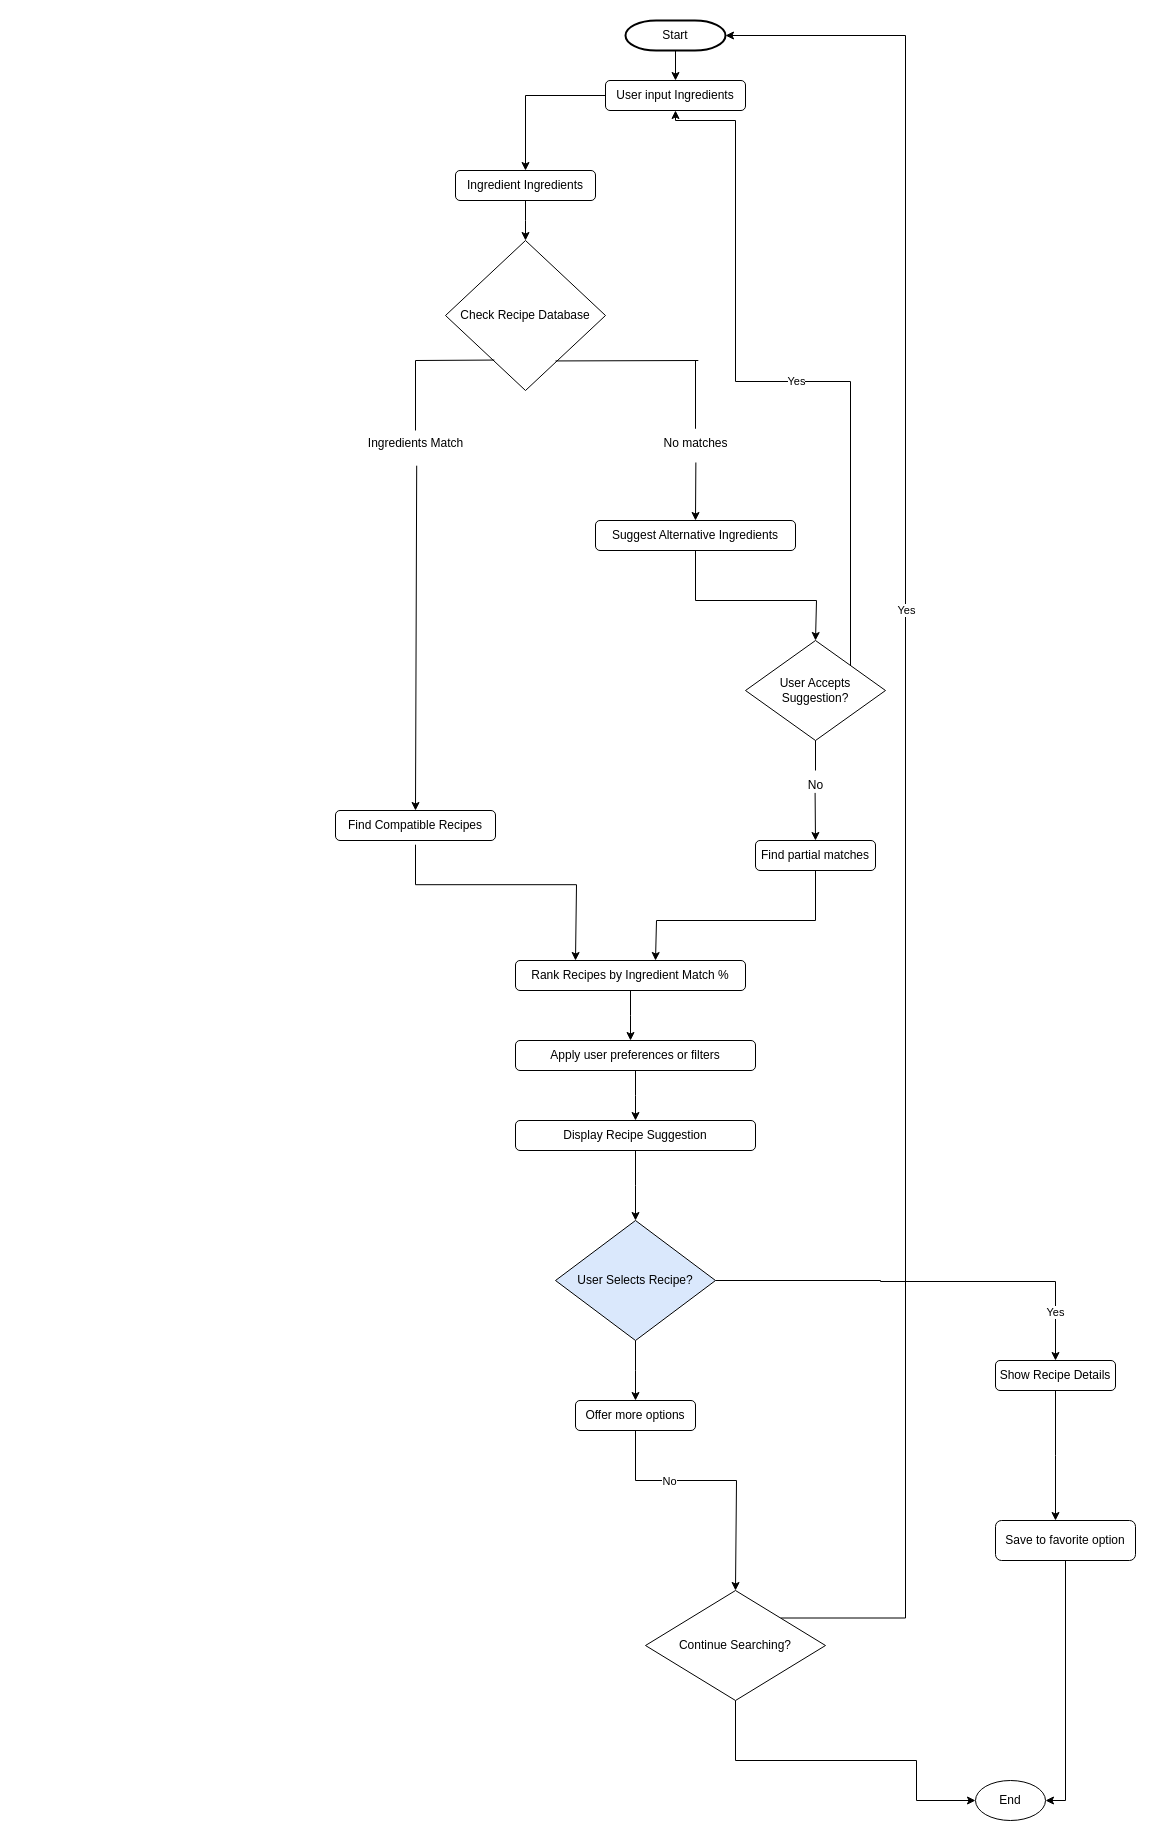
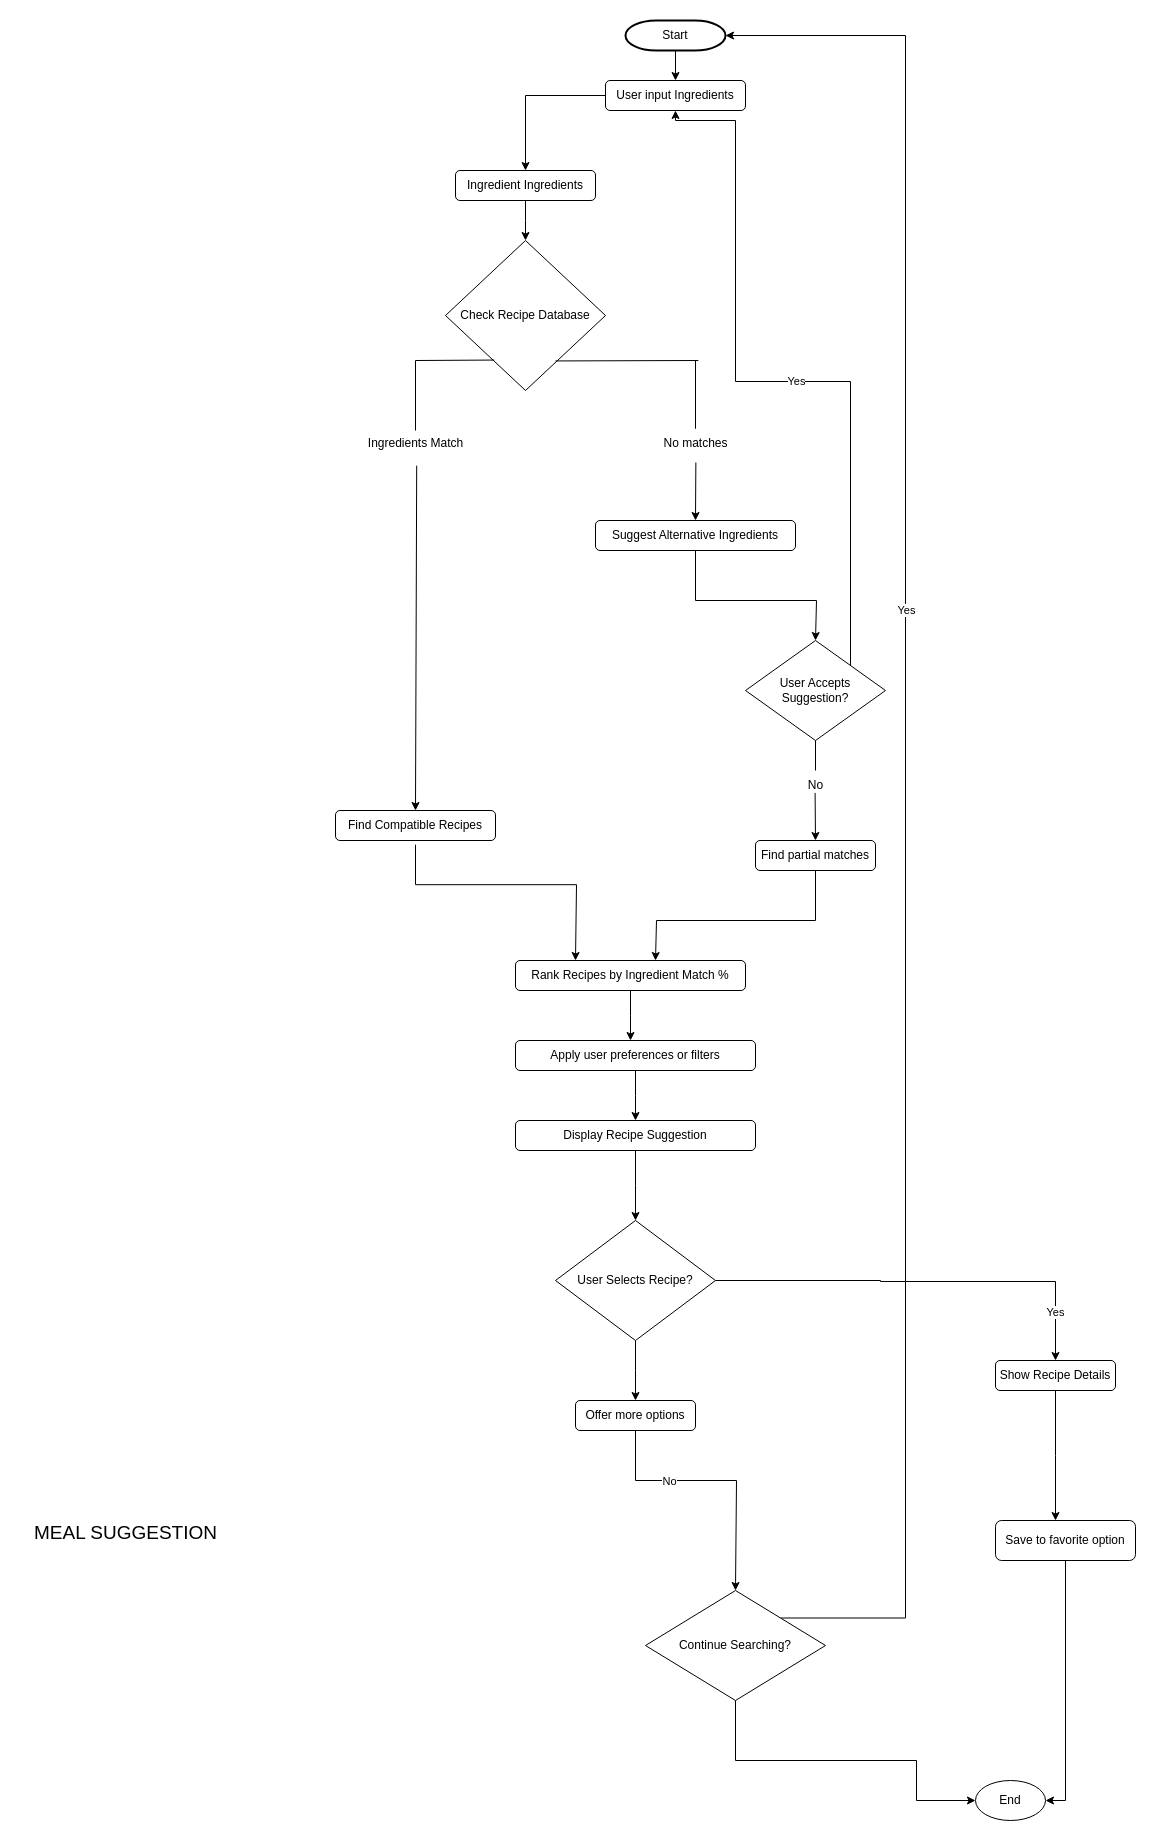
(636, 1281) -> (636, 1281)
none -> (126, 1534)
